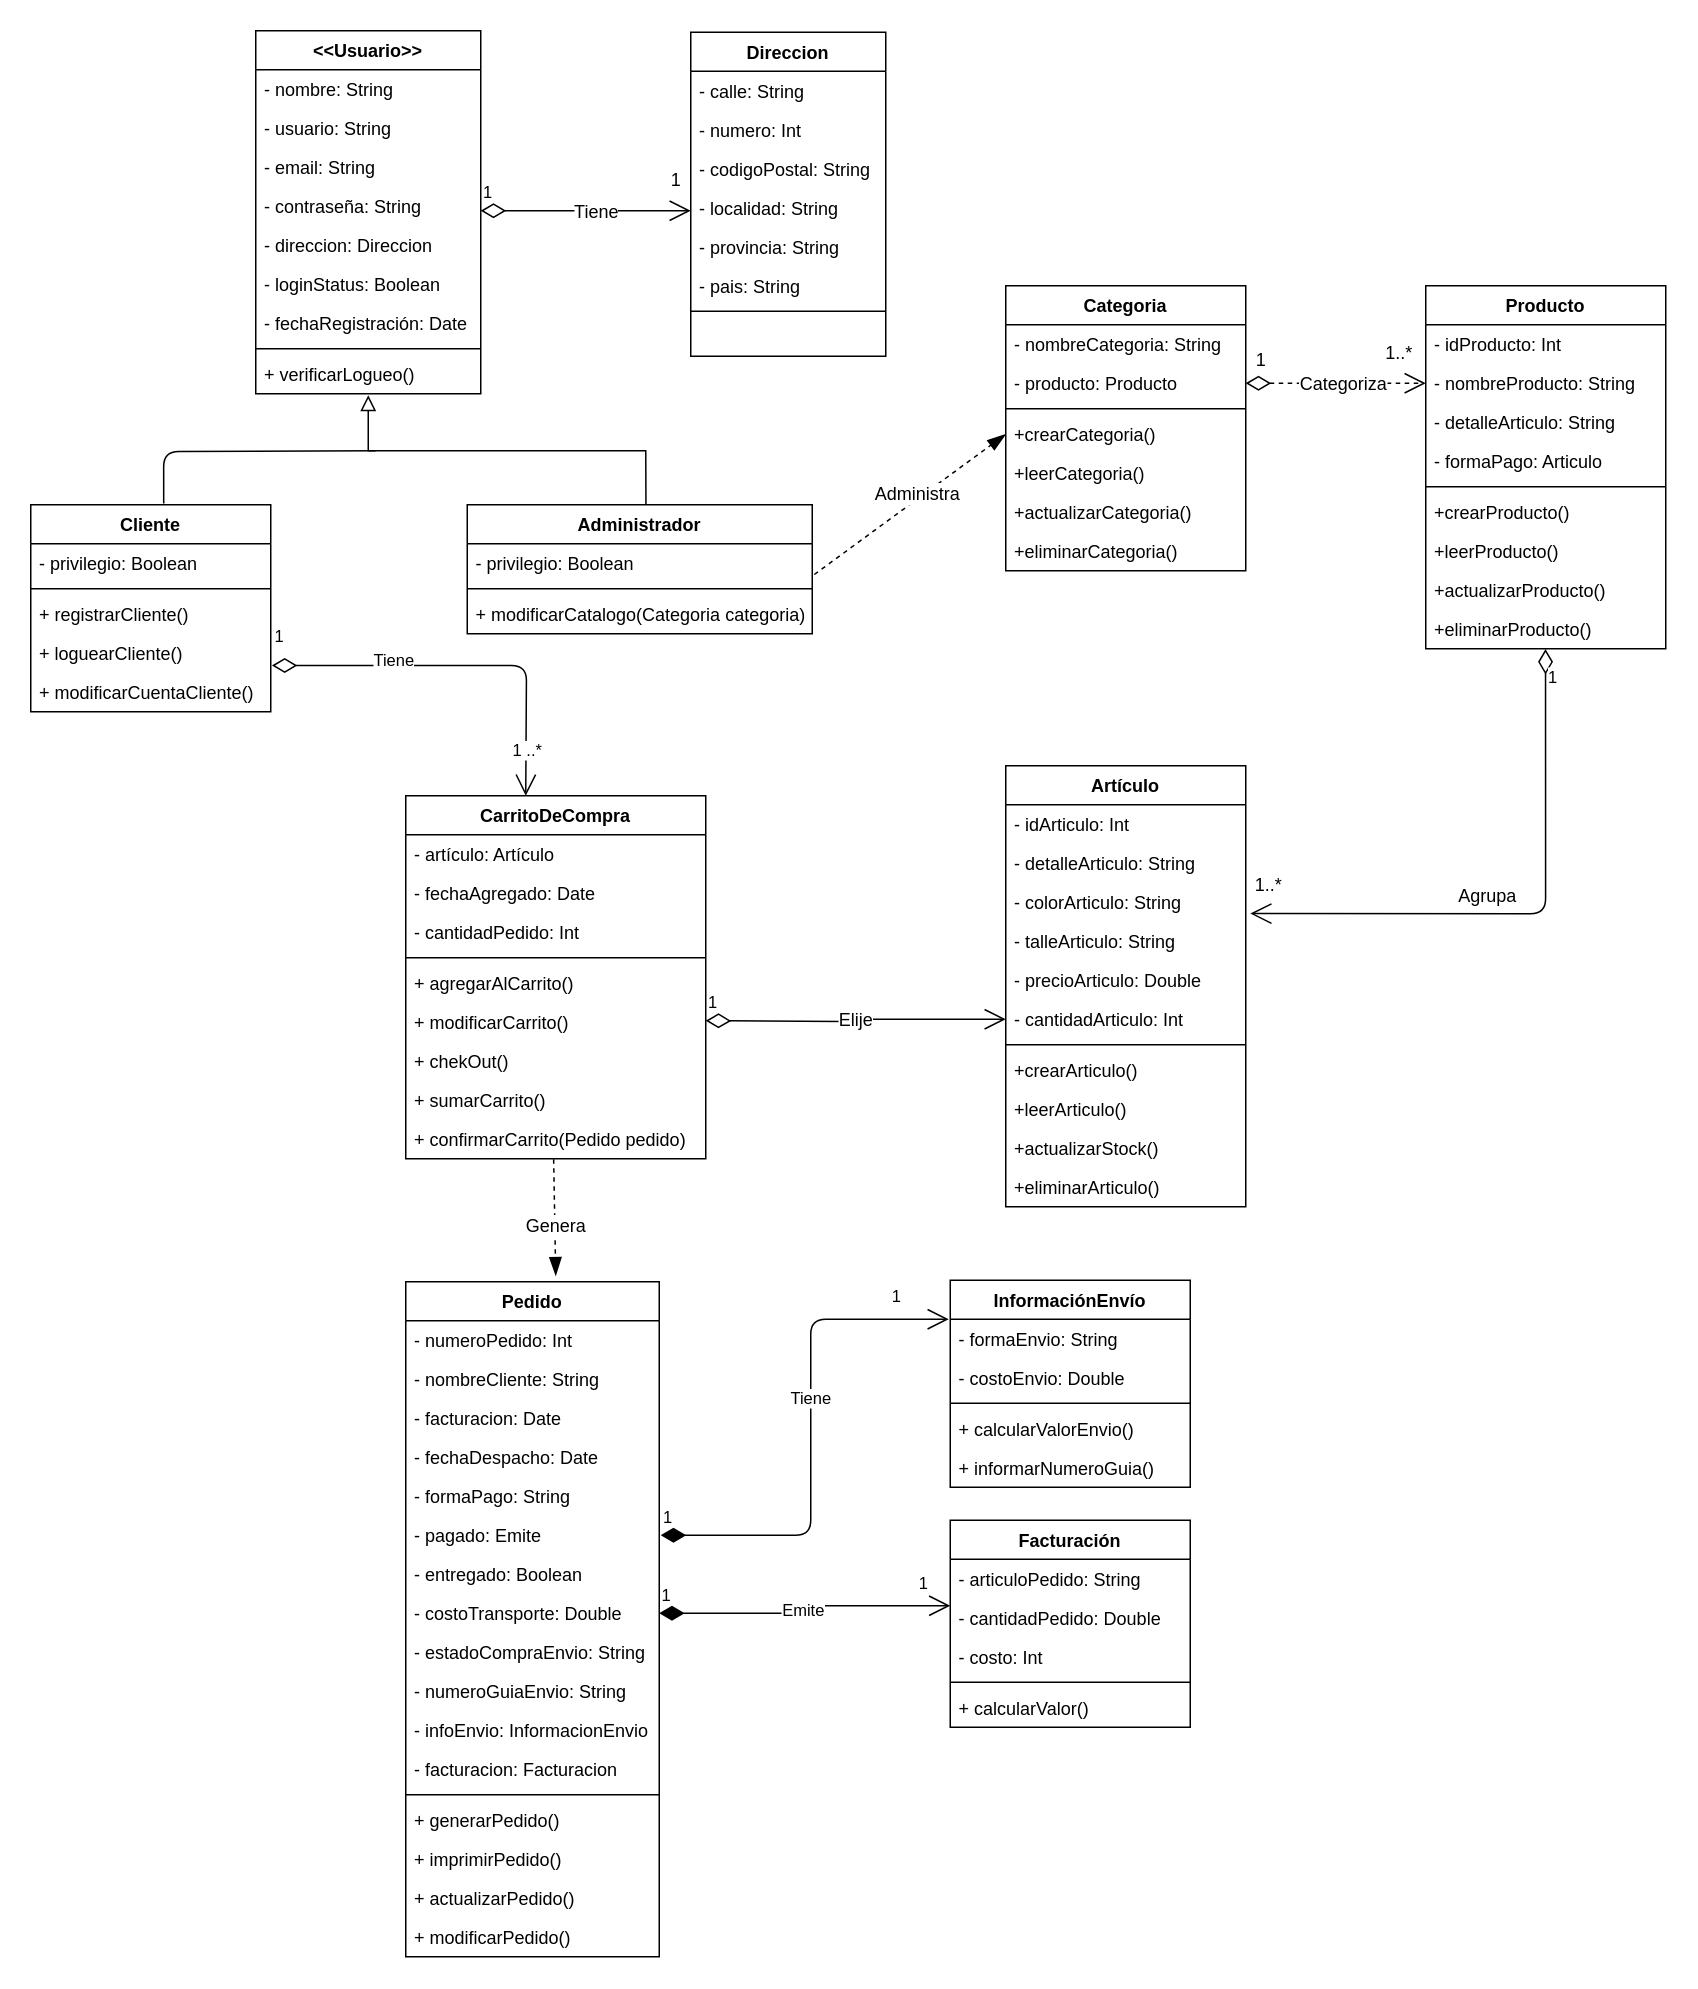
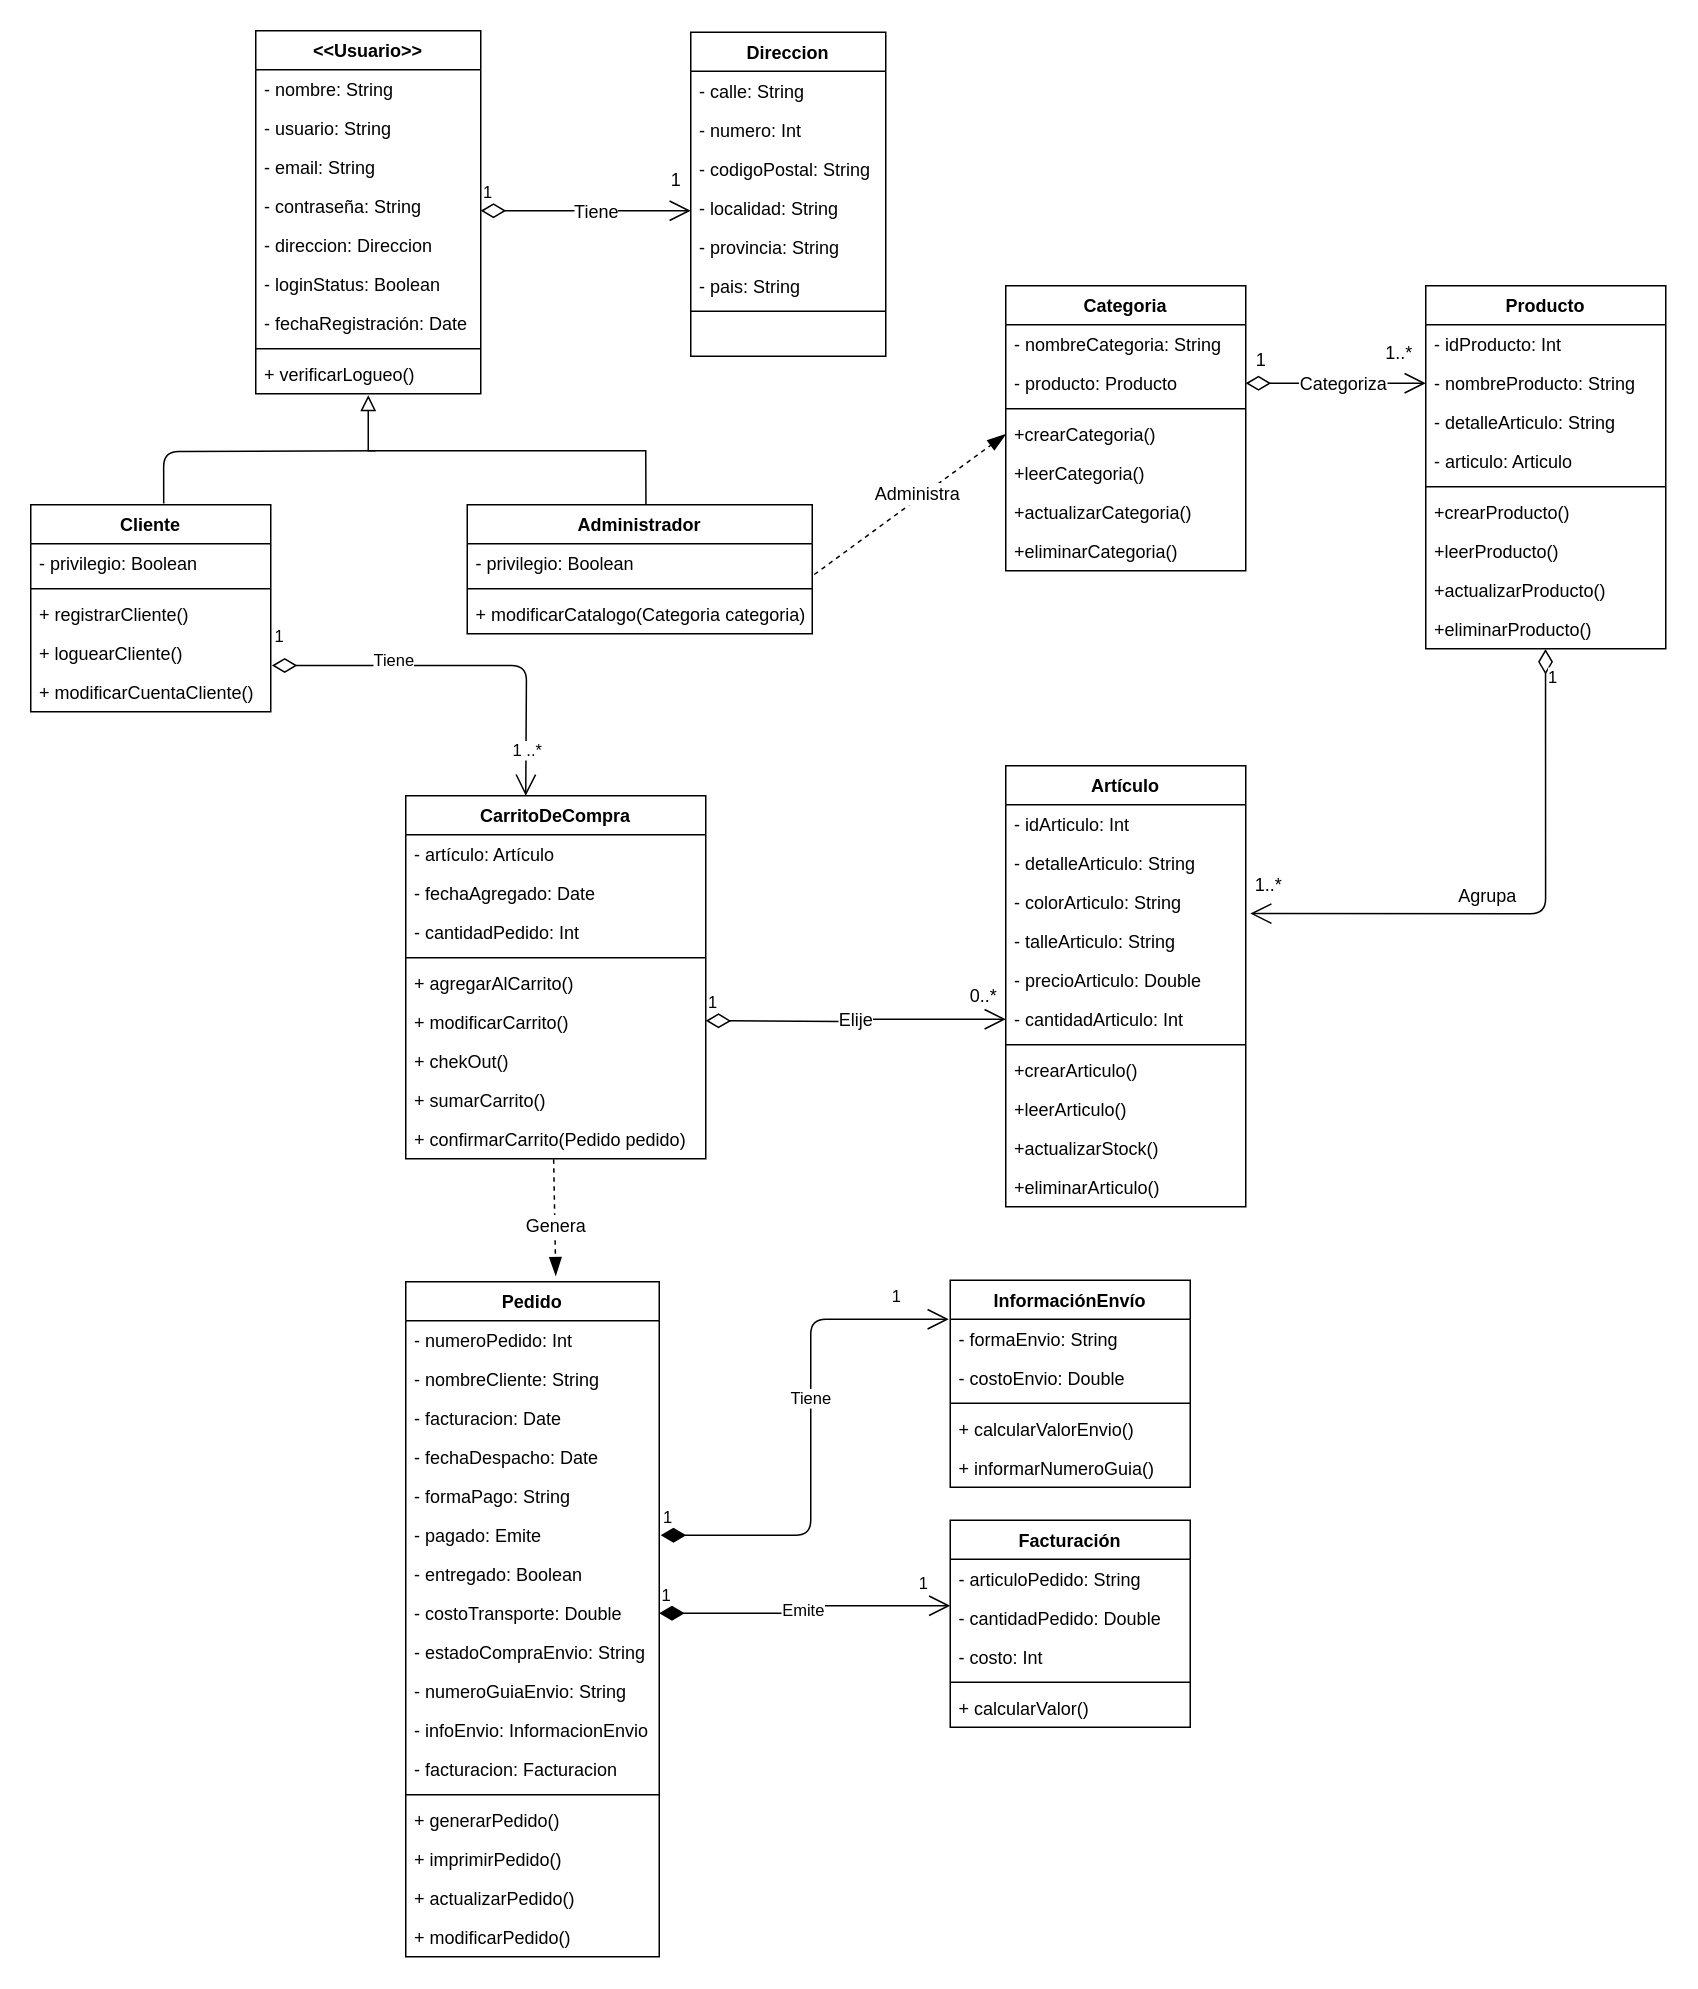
(1405, 383) -> (1405, 383)
(1528, 462) -> (1518, 462)
none -> (983, 997)
